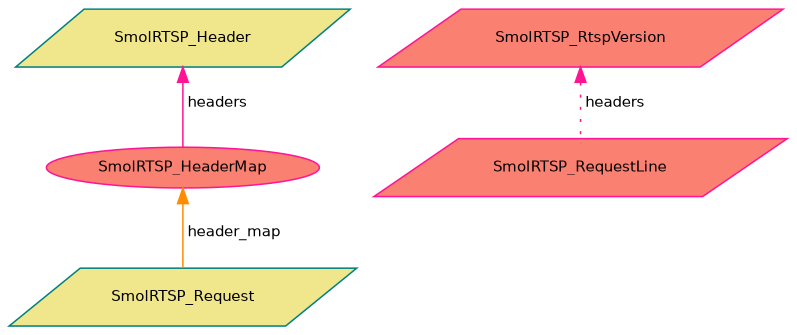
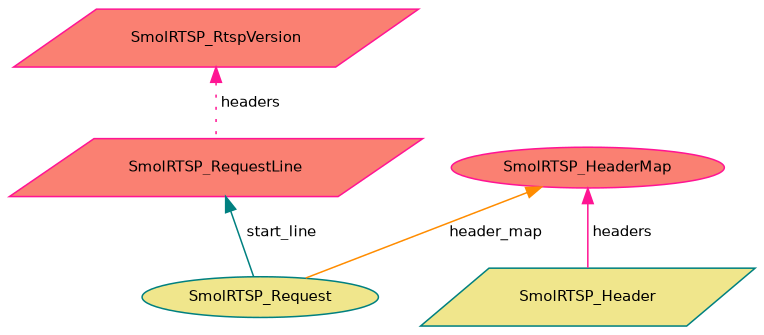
(183, 115) -> (588, 236)
none -> (242, 244)
(183, 297) -> (260, 297)
